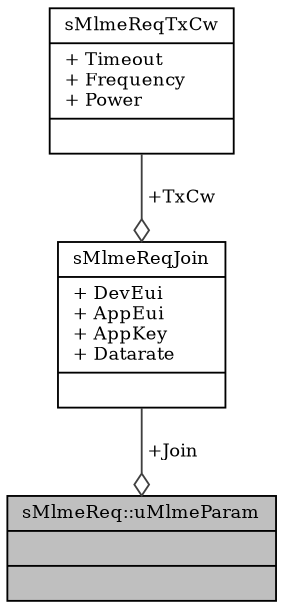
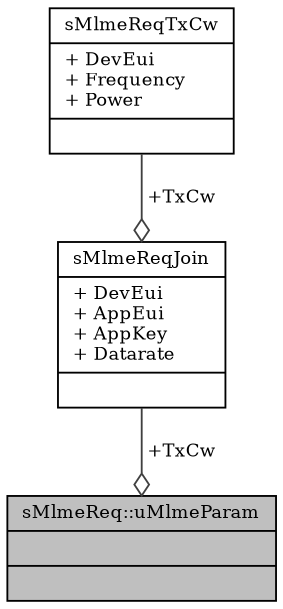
(114, 60) -> (109, 60)
(170, 452) -> (179, 452)
